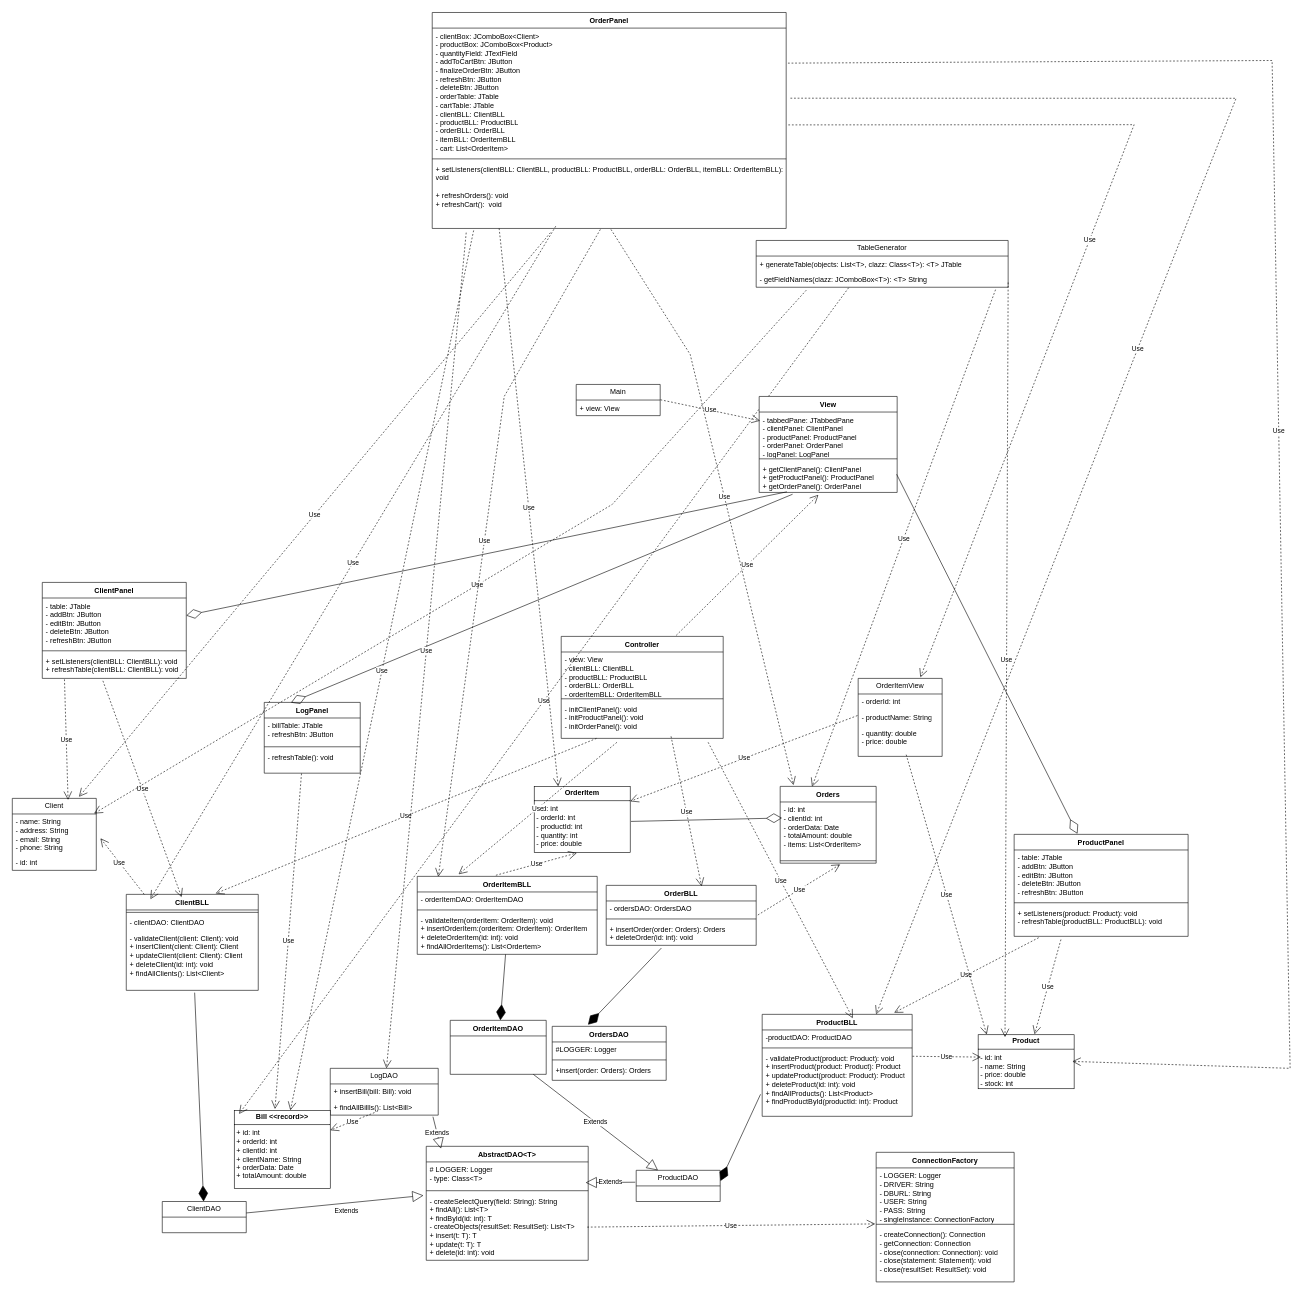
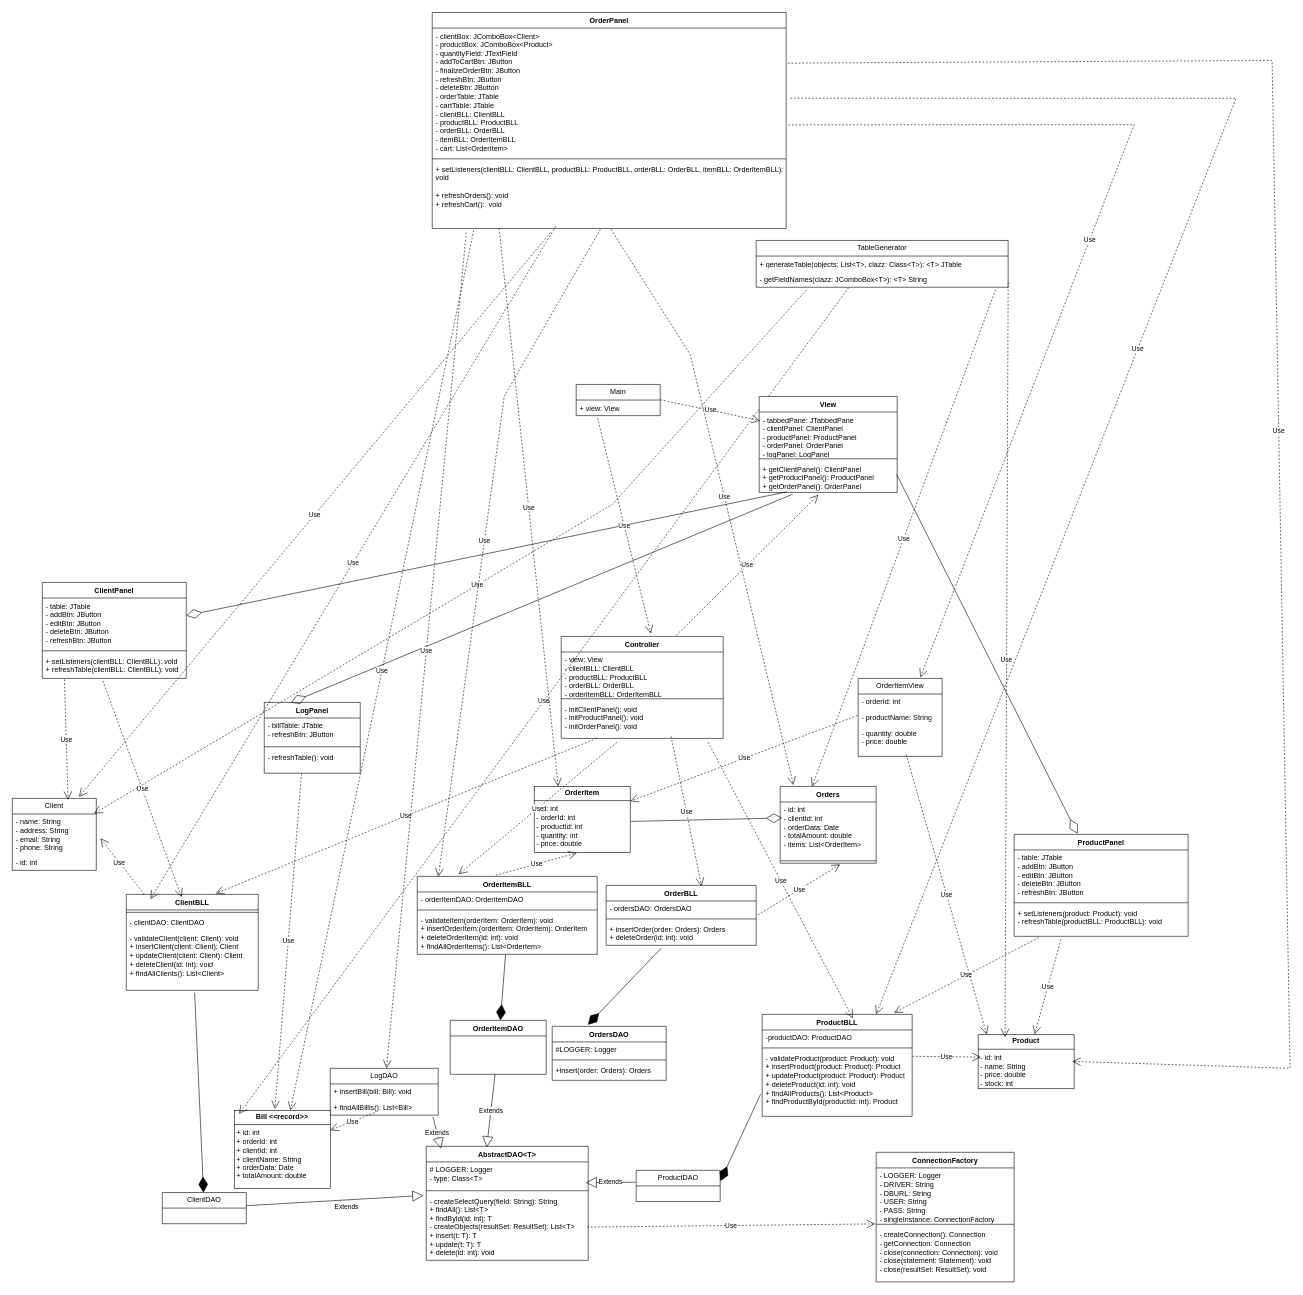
none -> (624, 526)
(592, 1120) -> (491, 1106)
(204, 1217) -> (204, 1208)
